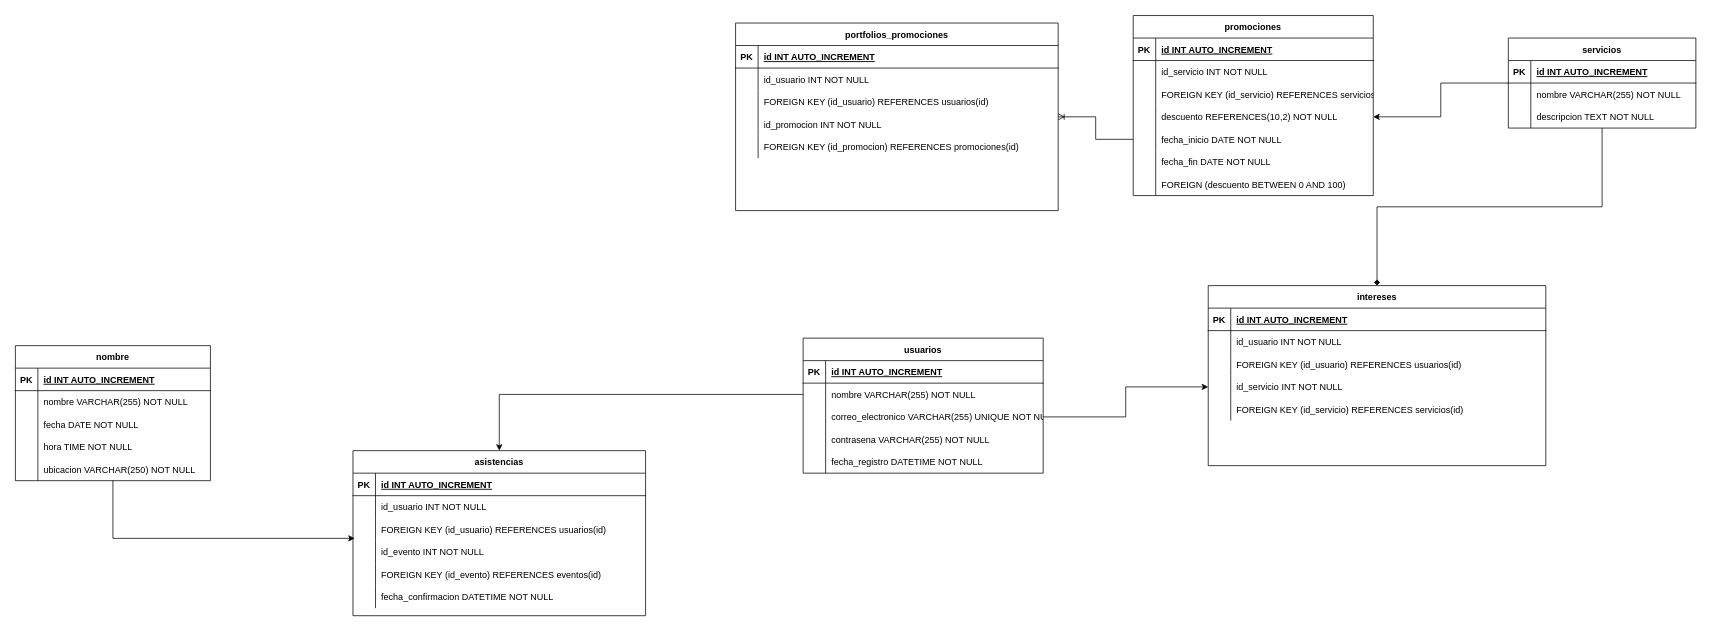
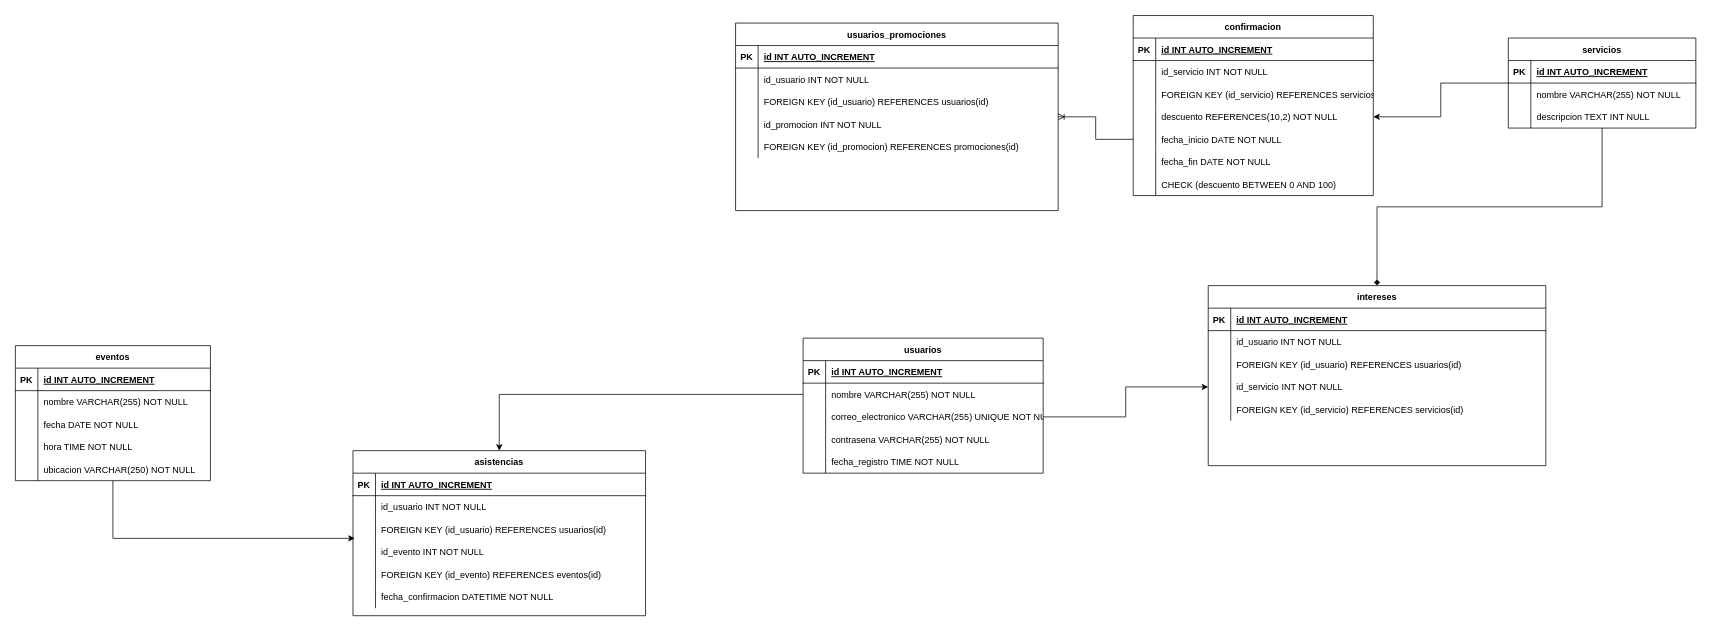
(1253, 27) -> (1253, 27)
(896, 35) -> (896, 35)
(1593, 117) -> (1593, 117)
(1248, 185) -> (1243, 185)
(113, 357) -> (113, 357)
(907, 462) -> (897, 462)
